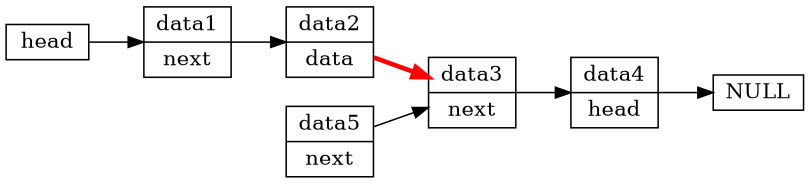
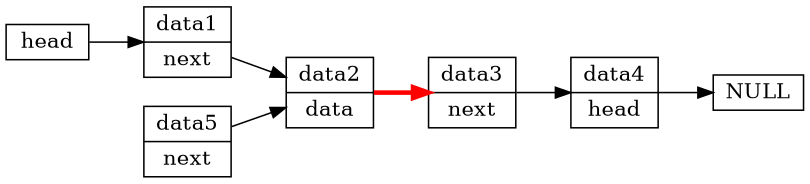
(394, 120) -> (251, 120)
